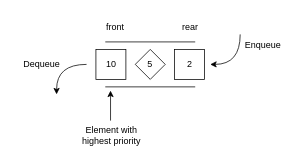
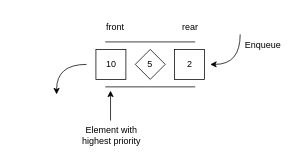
(42, 64) -> none
